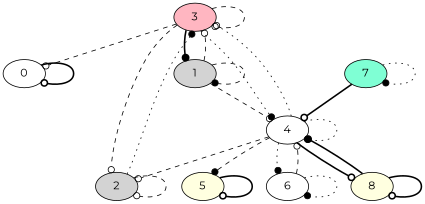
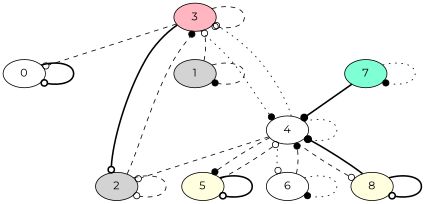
(185, 42) -> none
(131, 89) -> (131, 89)
(238, 100) -> (247, 164)
(329, 100) -> (329, 100)
(154, 103) -> (154, 103)
(277, 155) -> (277, 155)
(322, 160) -> (322, 160)
(298, 161) -> (298, 161)
